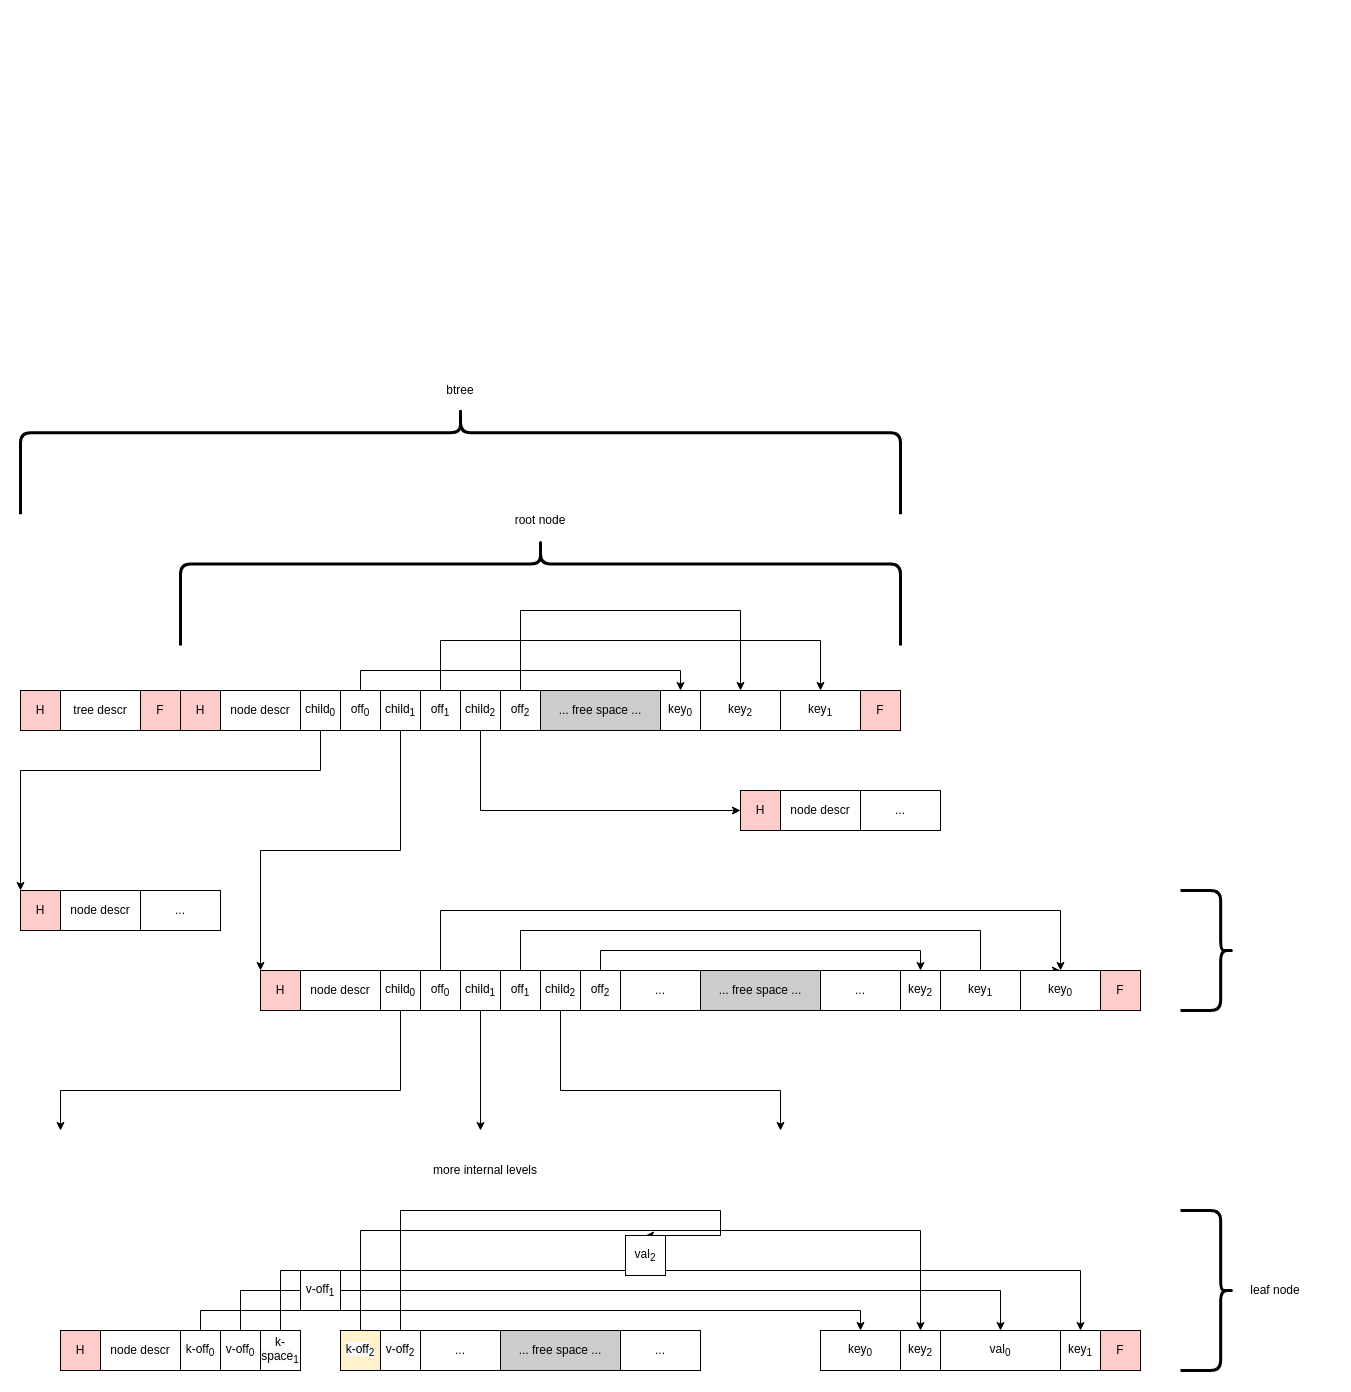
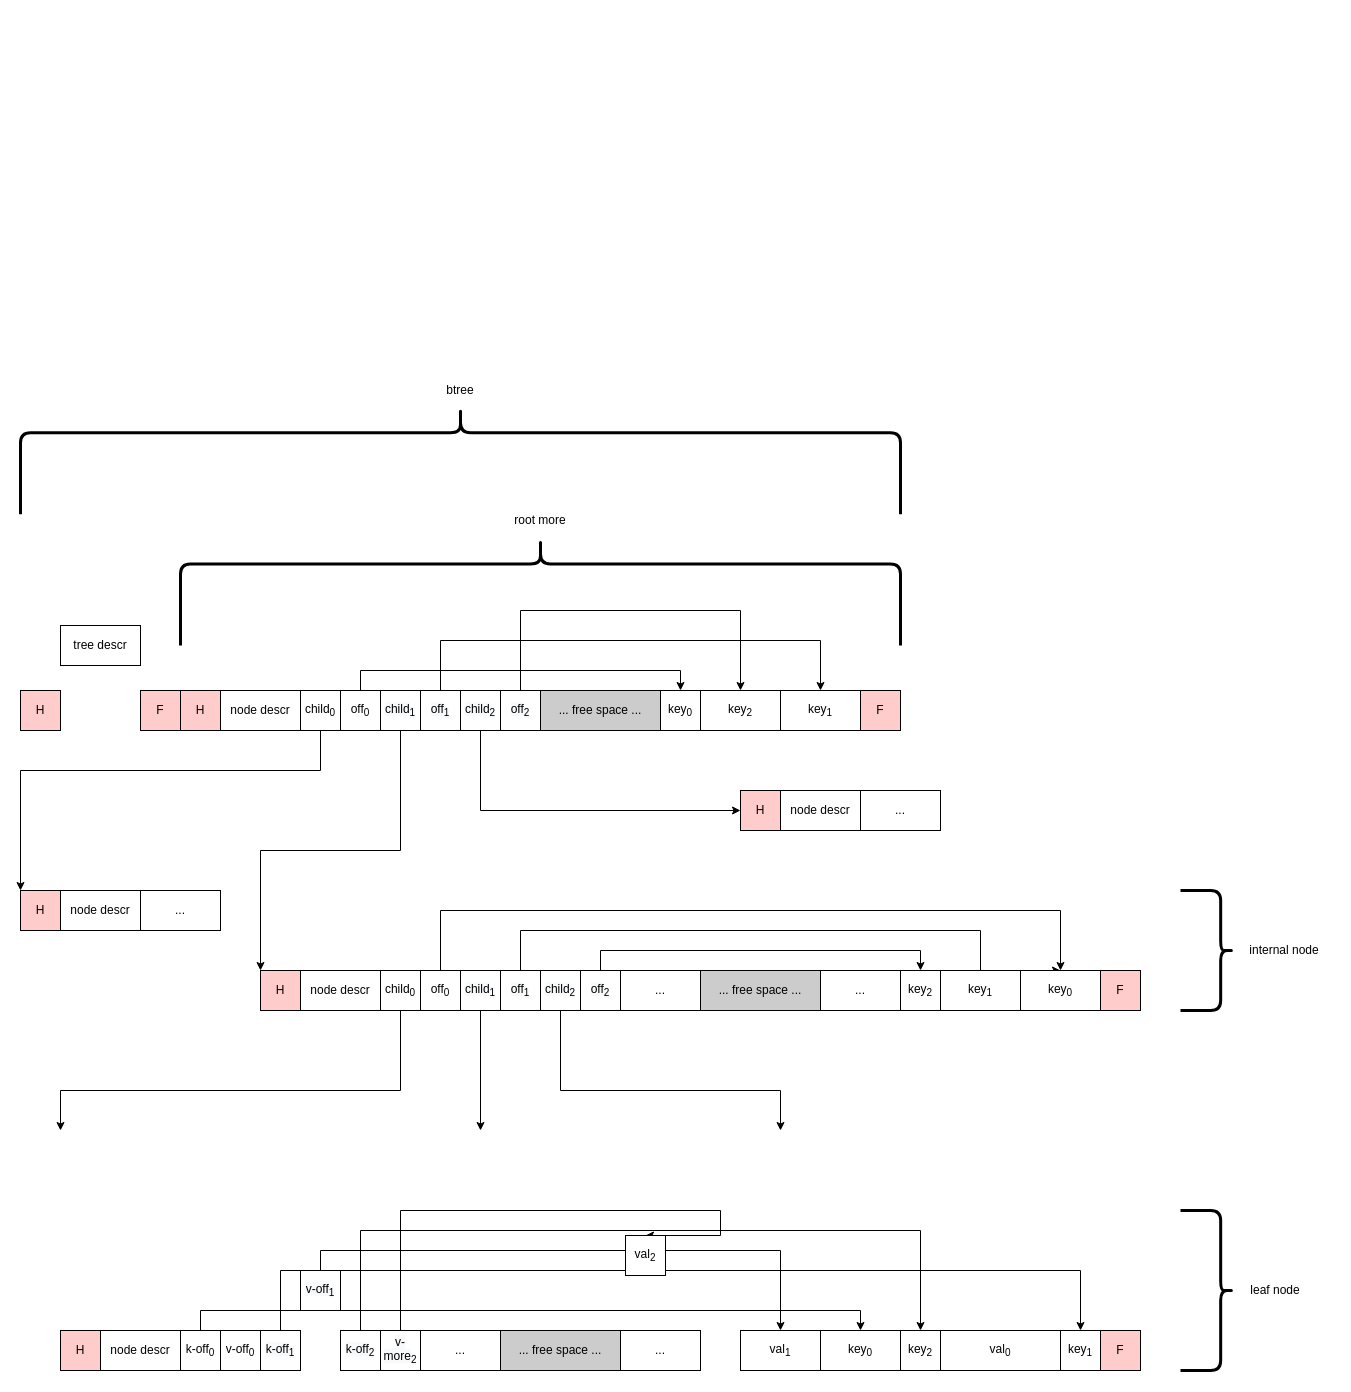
(541, 521) -> (541, 521)
(101, 711) -> (101, 646)
none -> (1284, 951)
(486, 1171) -> none
none -> (465, 1251)
(687, 1291) -> none
(281, 1351) -> (281, 1351)
(361, 1351) -> (361, 1351)
(401, 1351) -> (401, 1351)
none -> (781, 1351)
